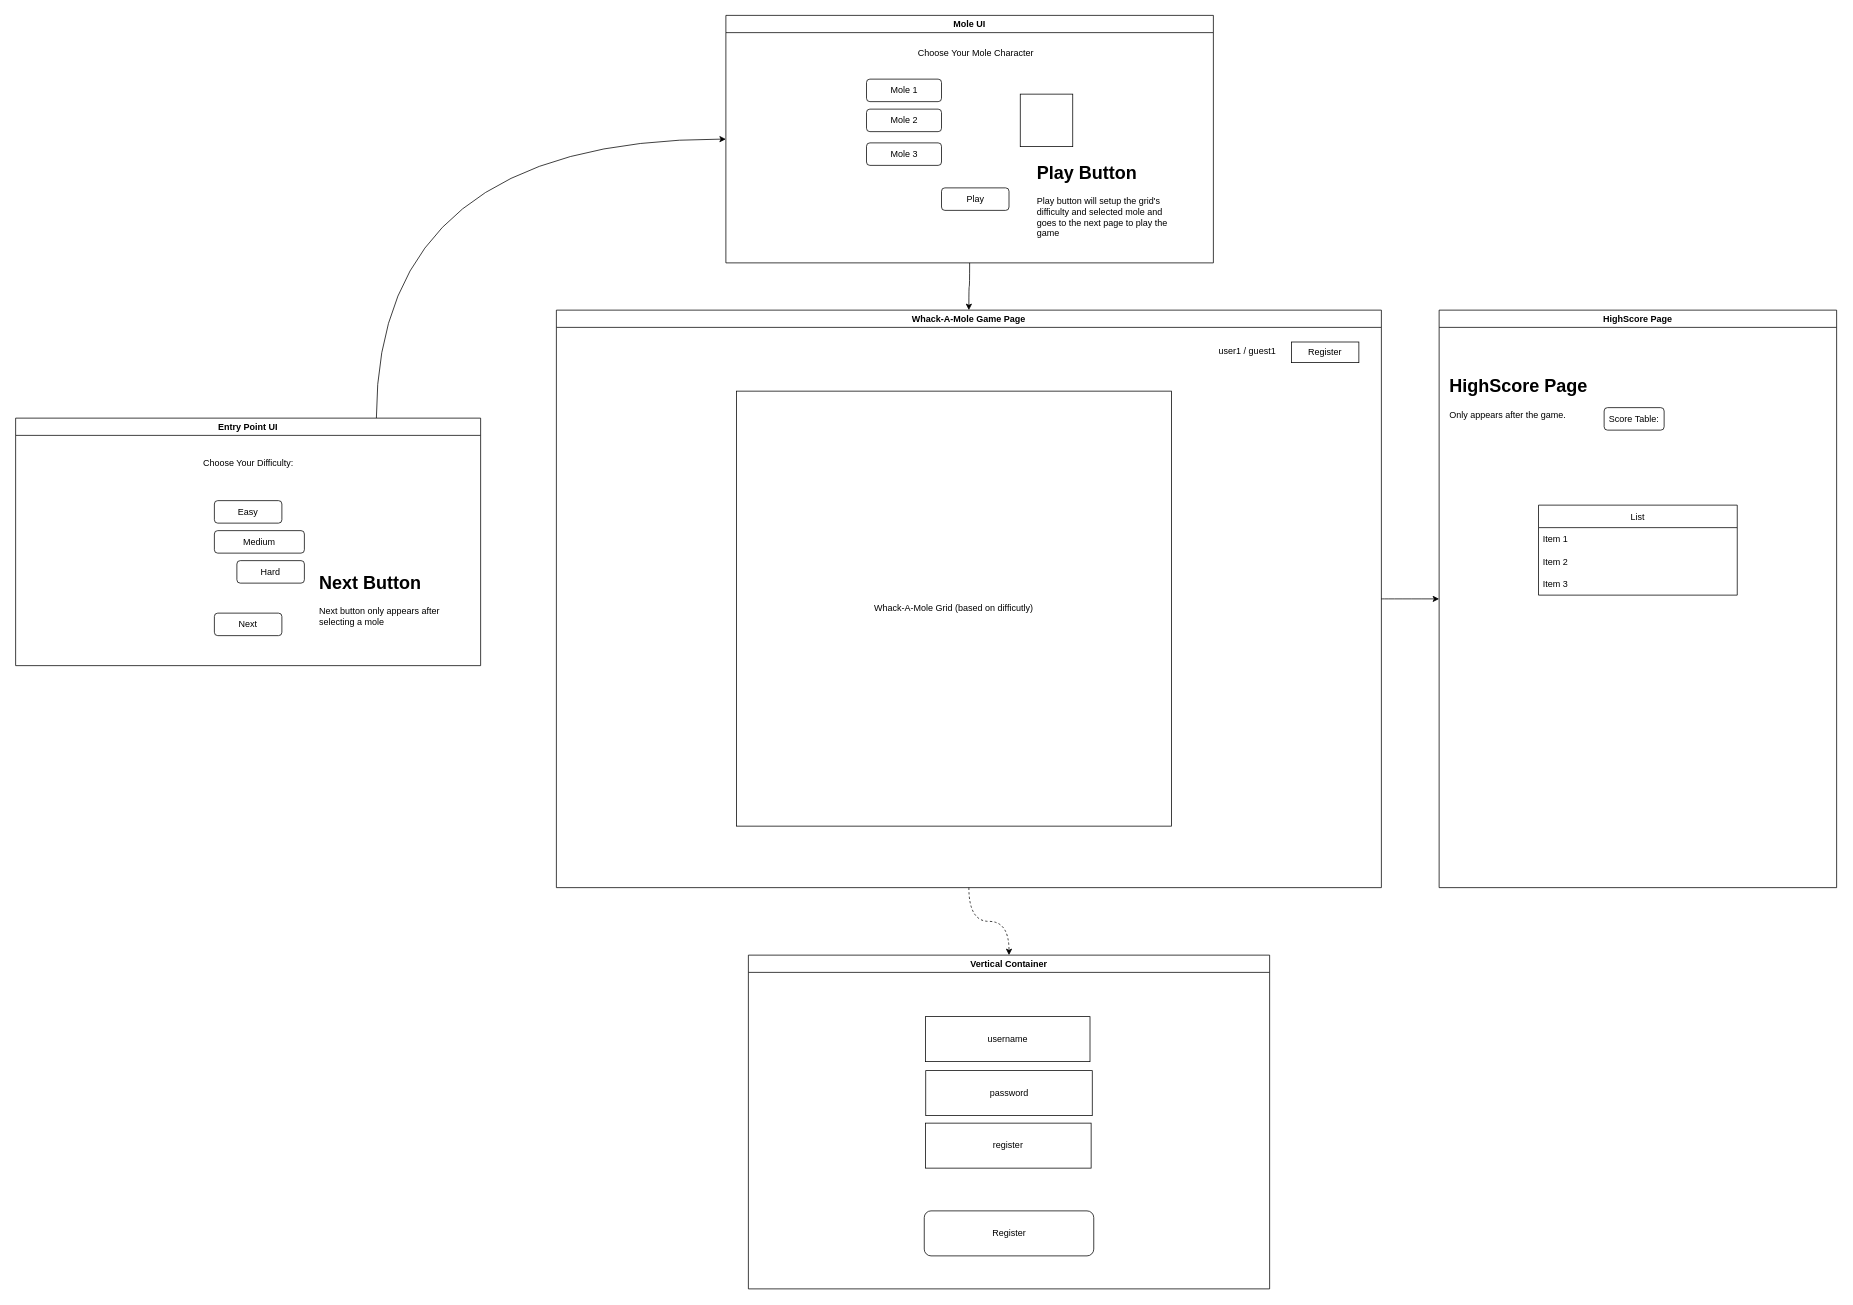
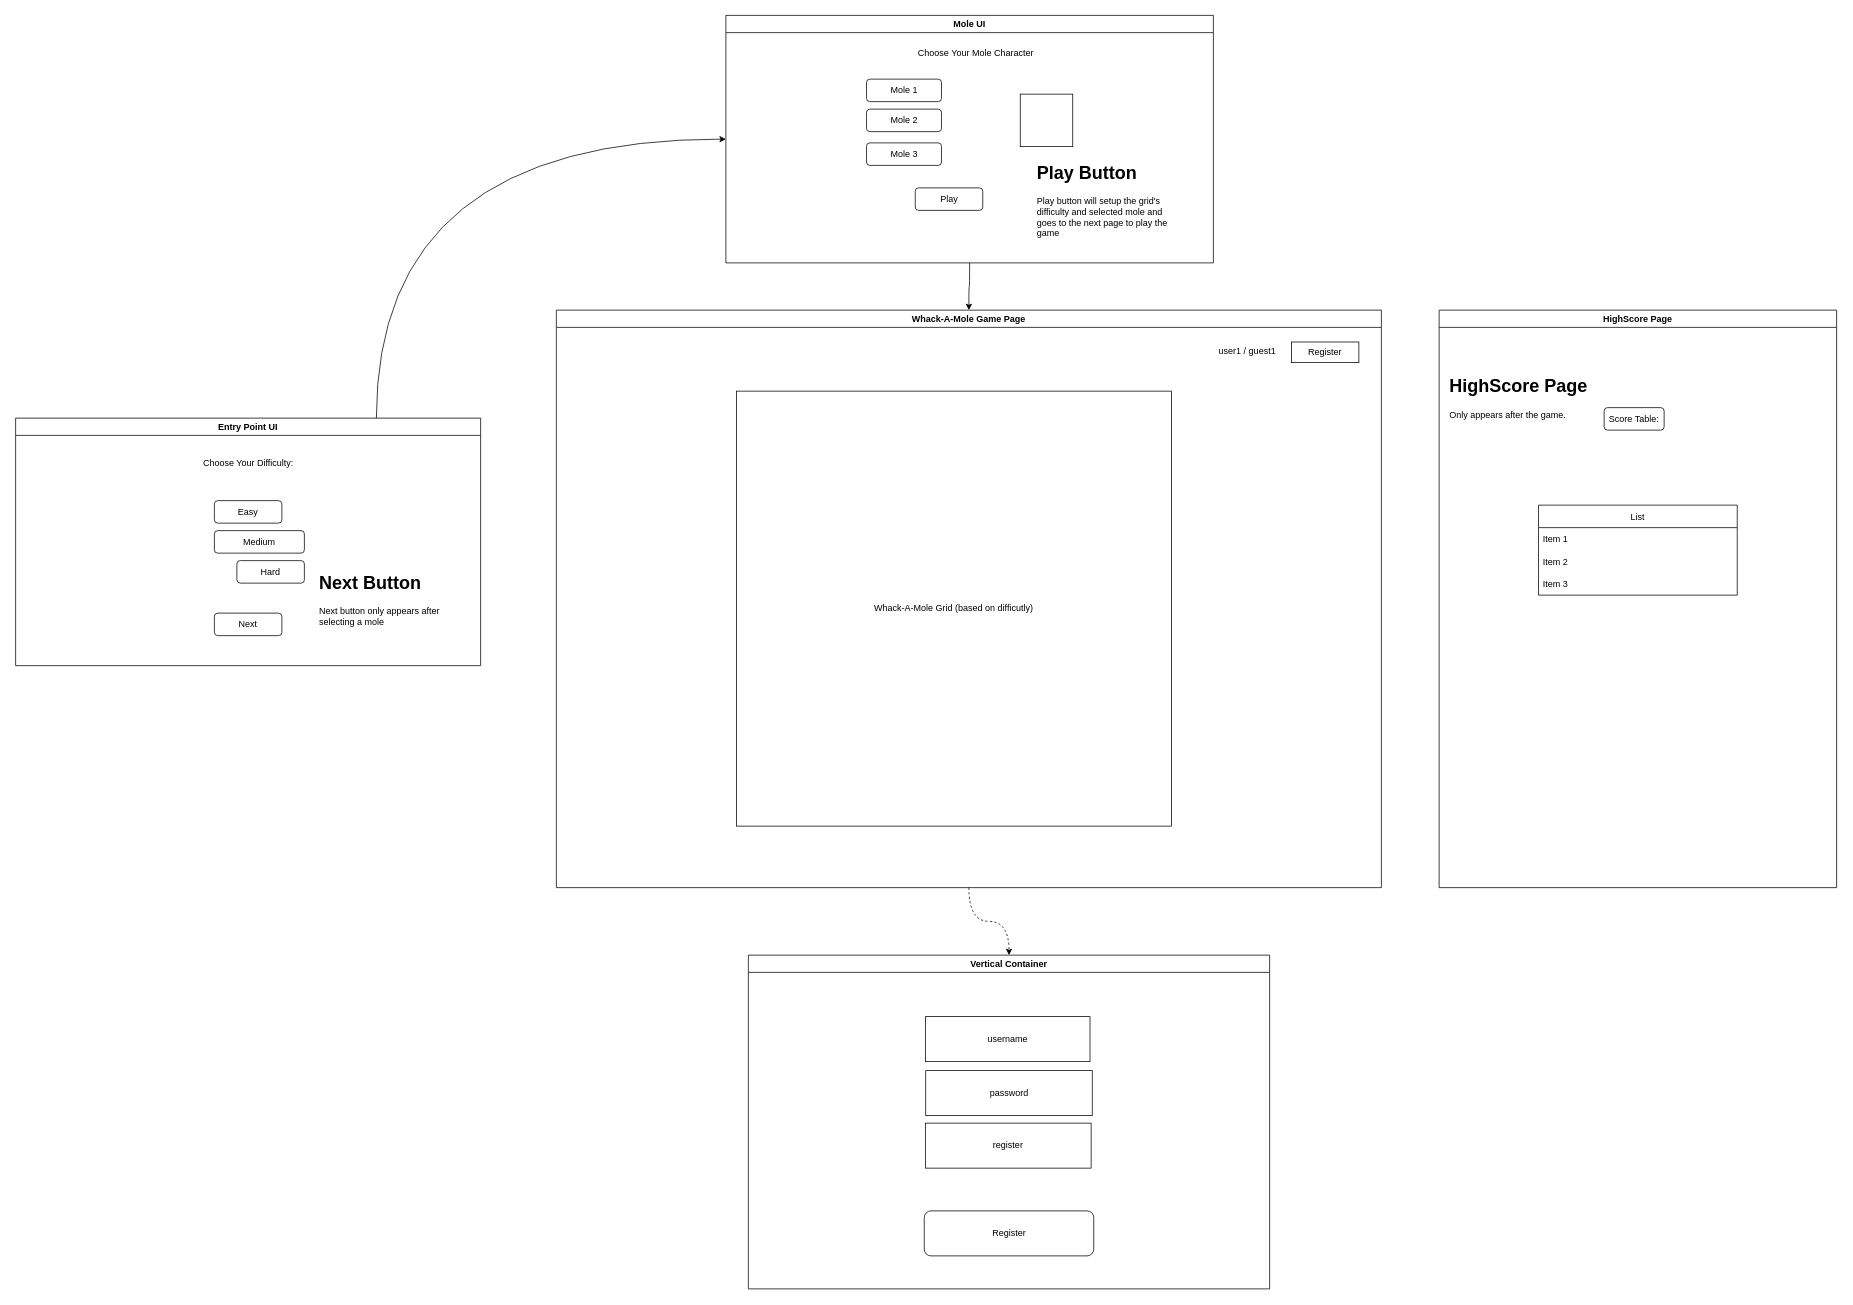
(975, 199) -> (949, 199)
(1432, 599) -> none
